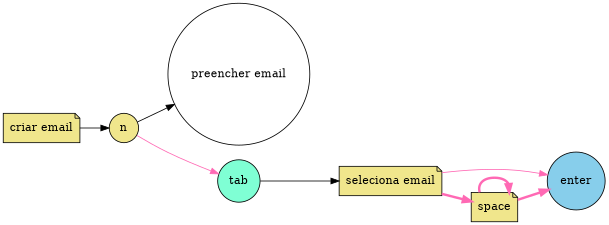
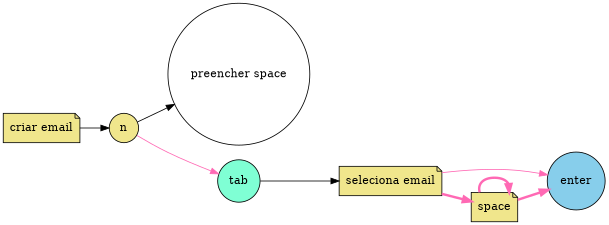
(239, 74) -> (239, 74)
